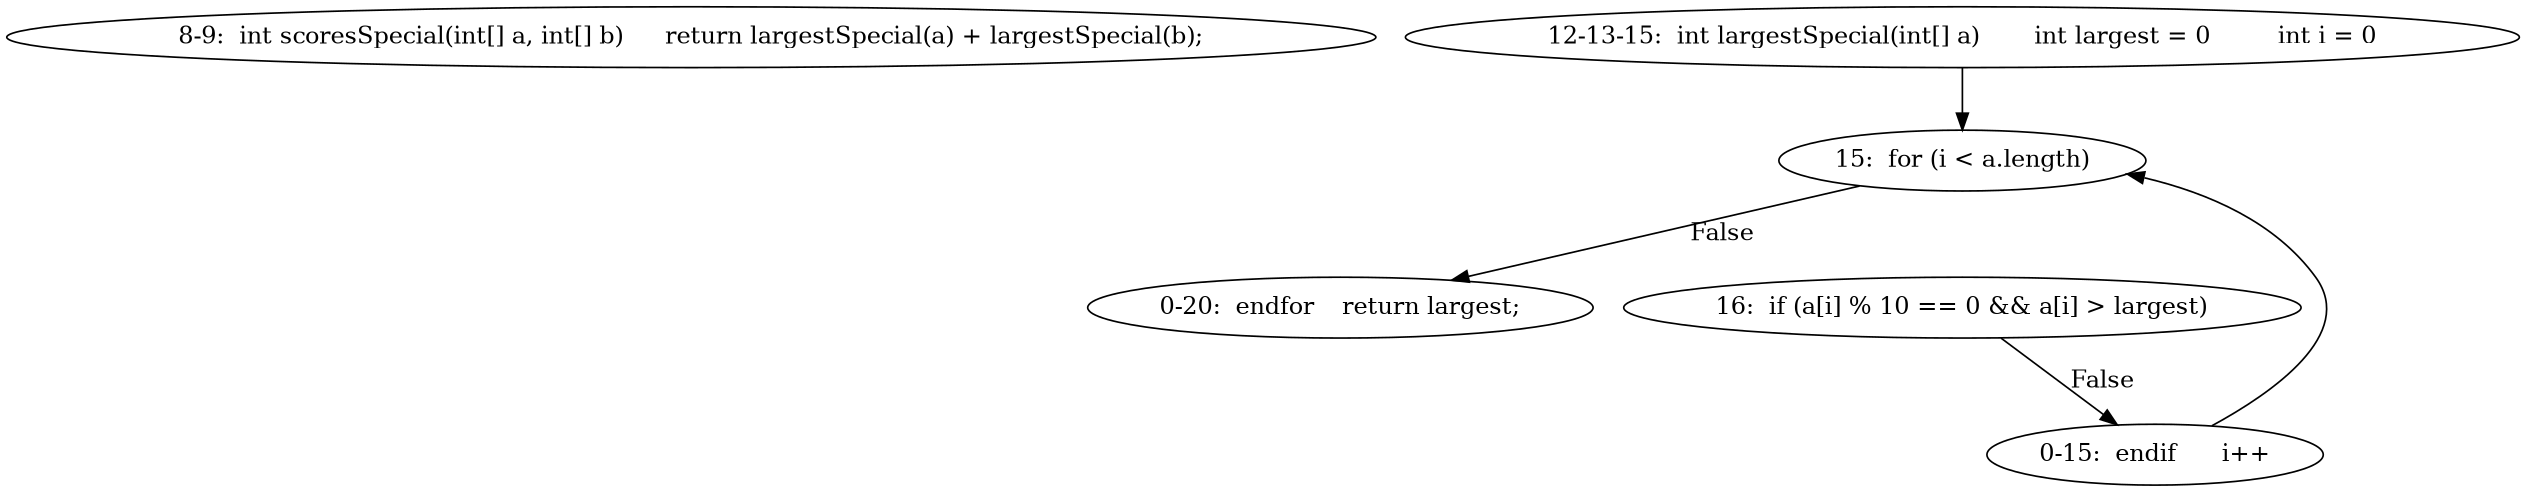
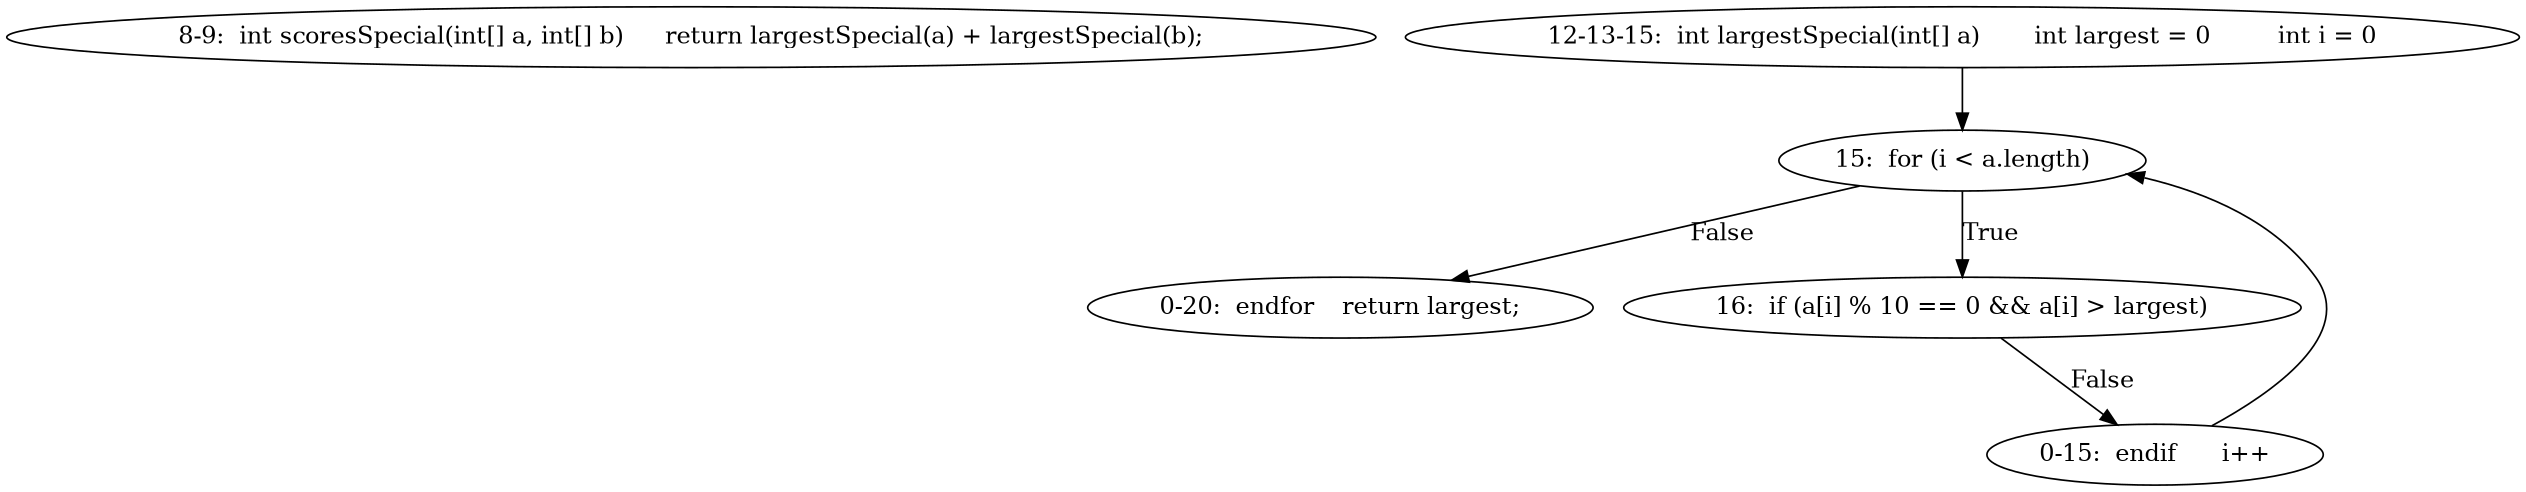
none -> (1962, 226)
